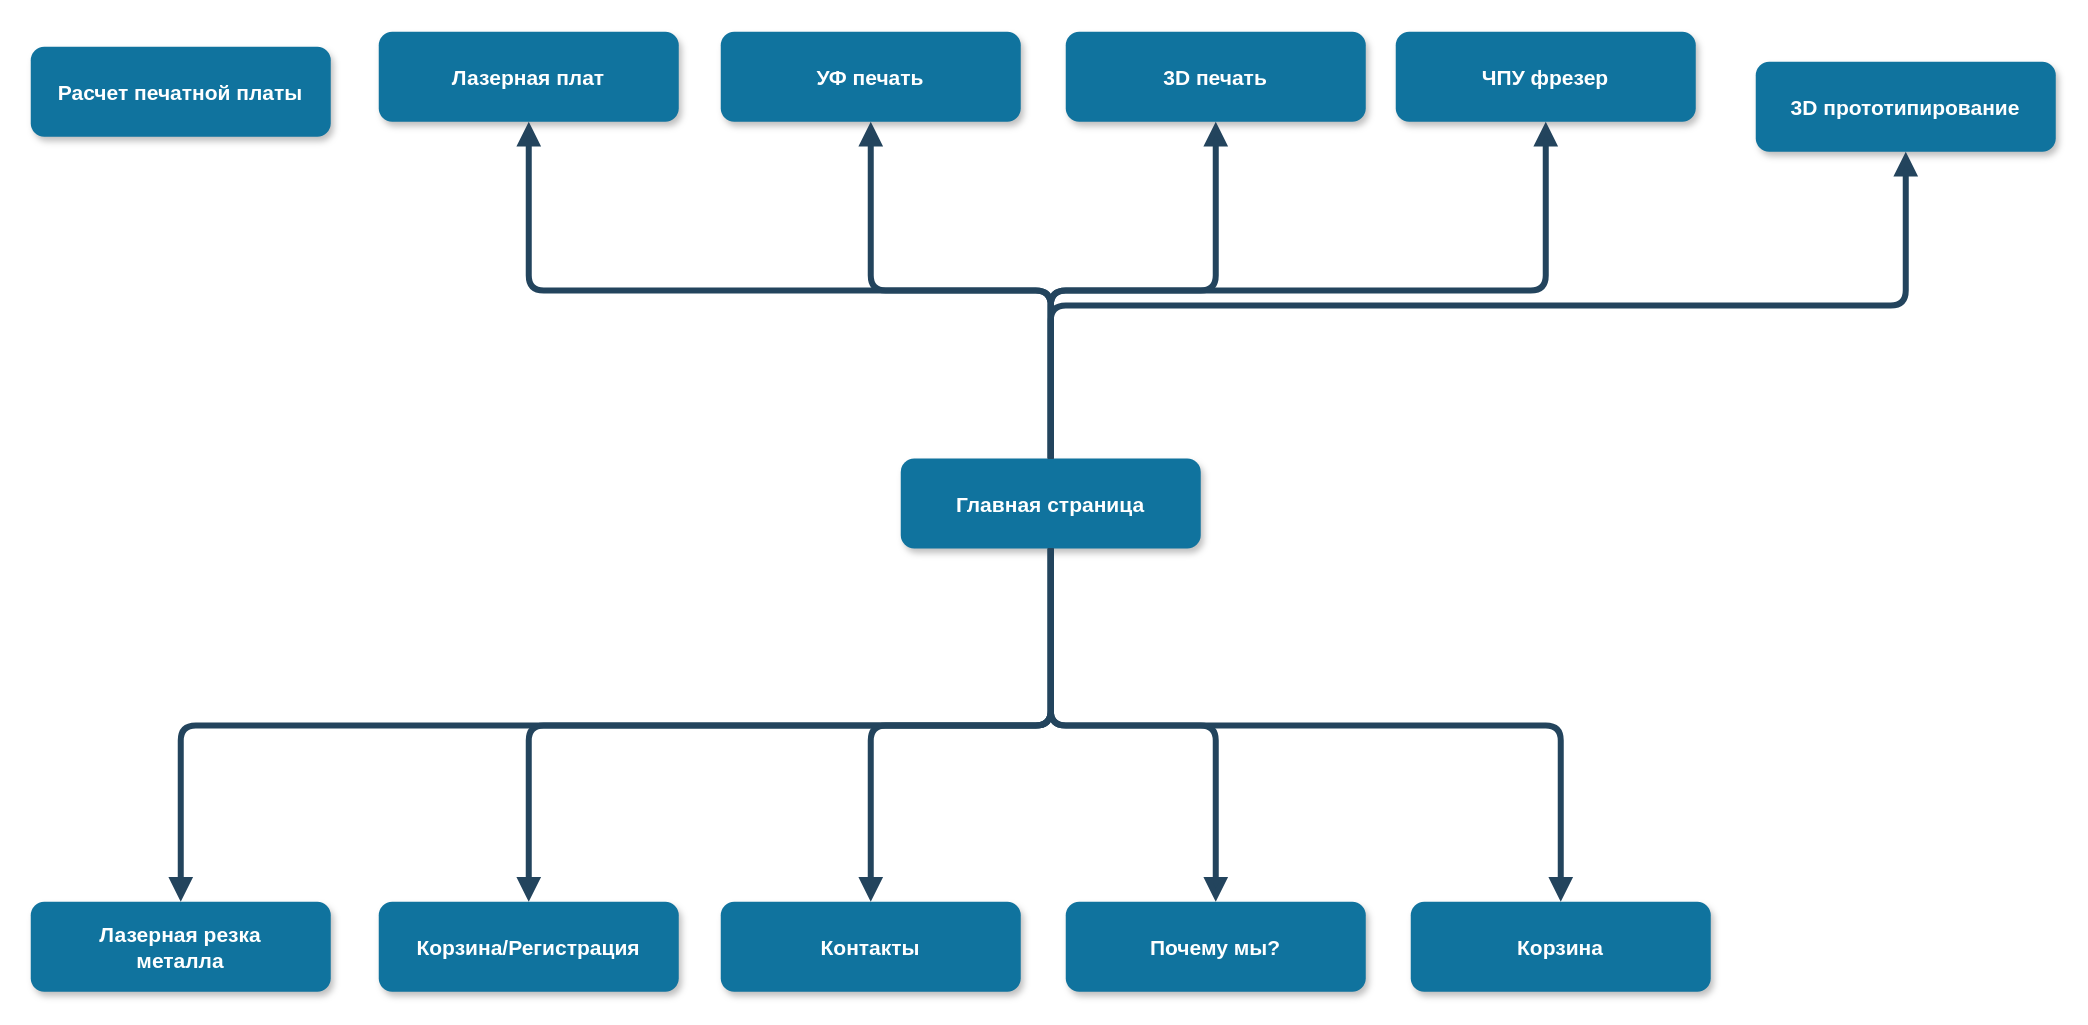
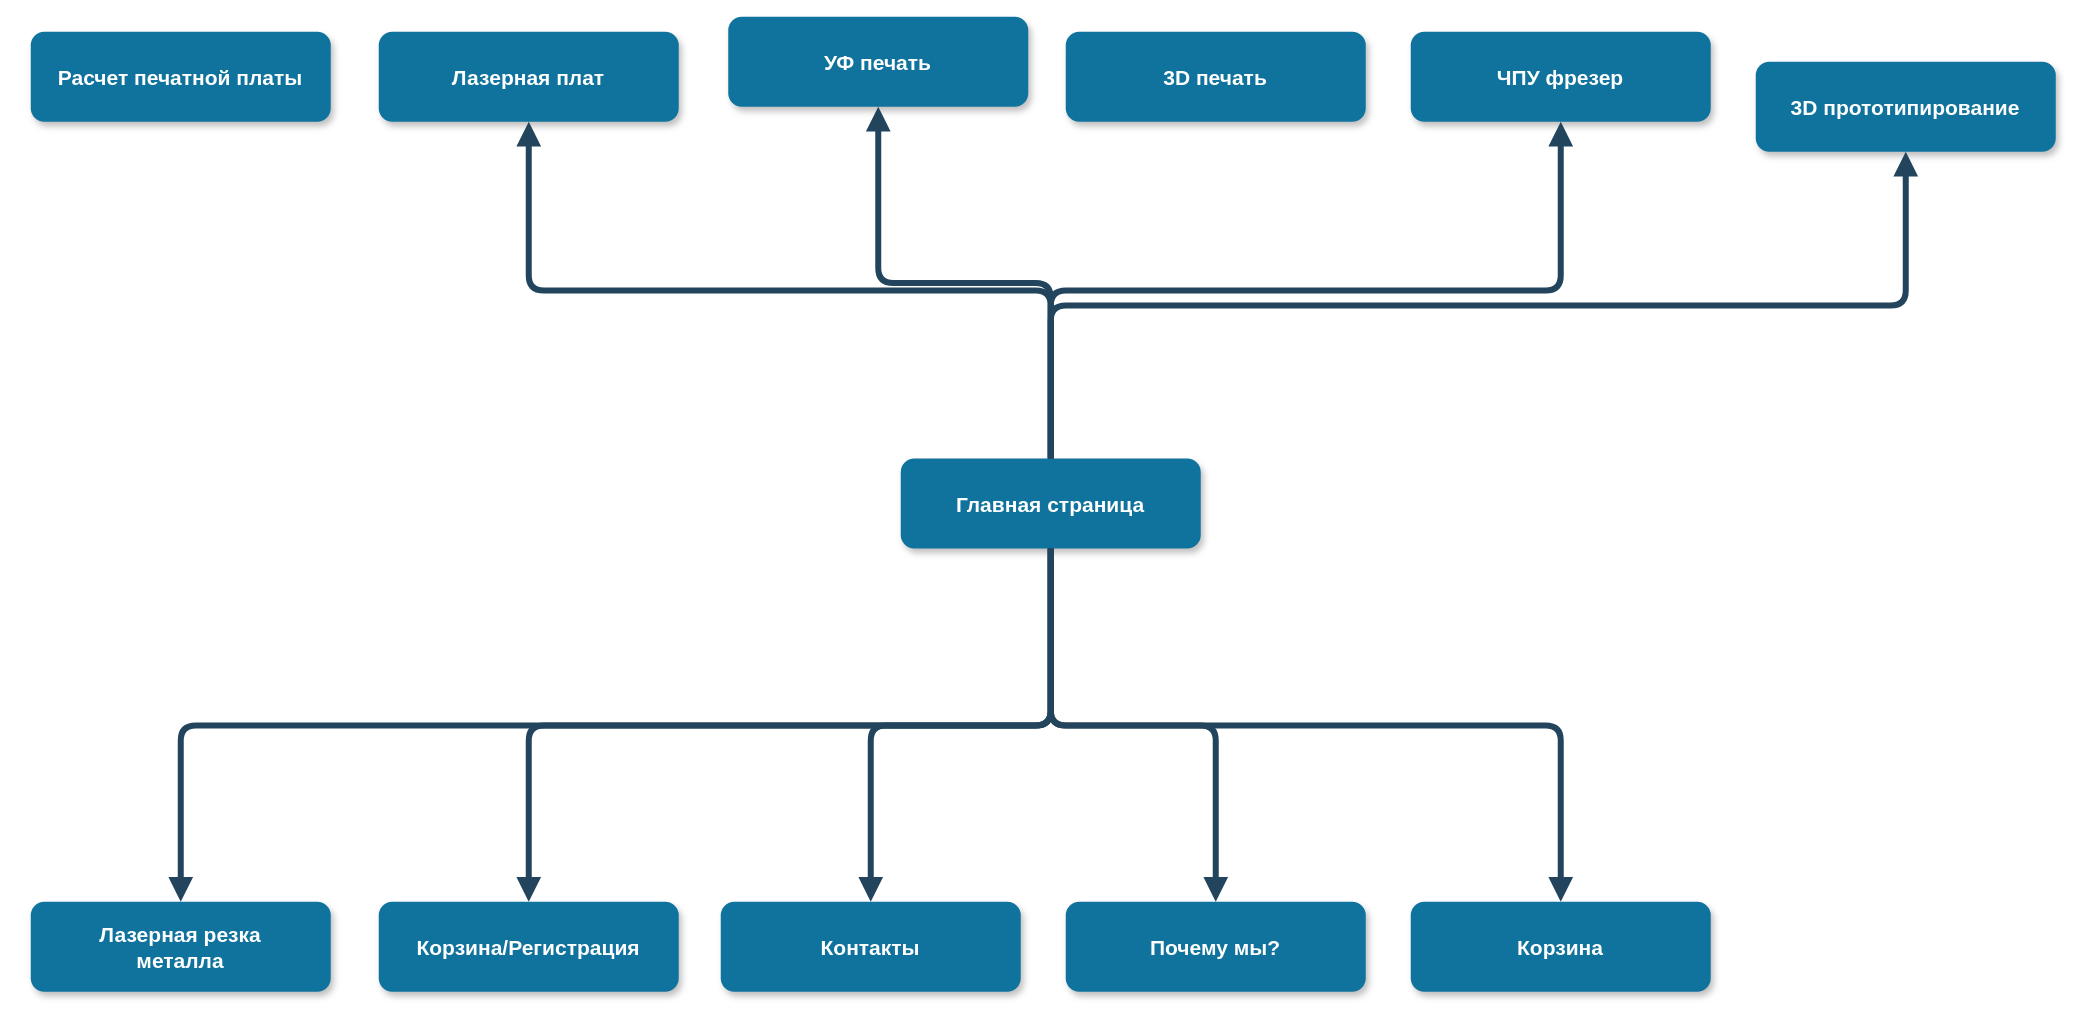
(871, 77) -> (878, 62)
(1546, 77) -> (1561, 77)
(181, 92) -> (181, 77)
(1216, 216) -> none
